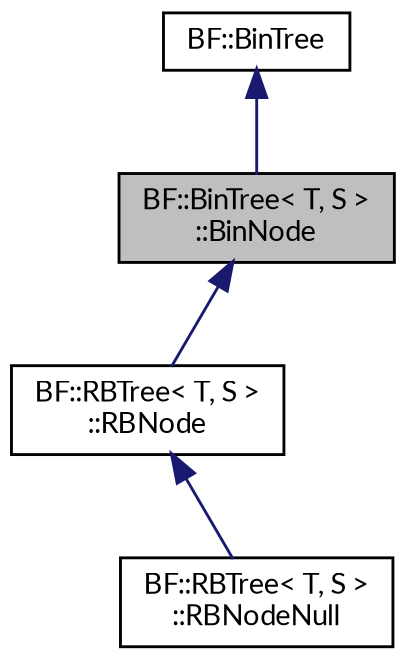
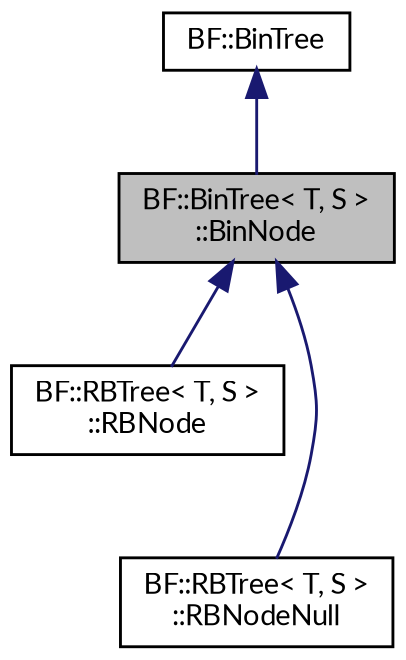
(210, 519) -> (316, 425)
